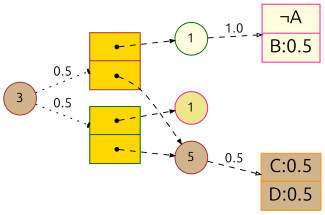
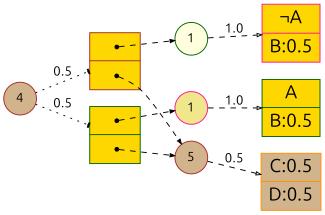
(291, 33) -> (291, 33)
(20, 99) -> (20, 99)
none -> (291, 108)
